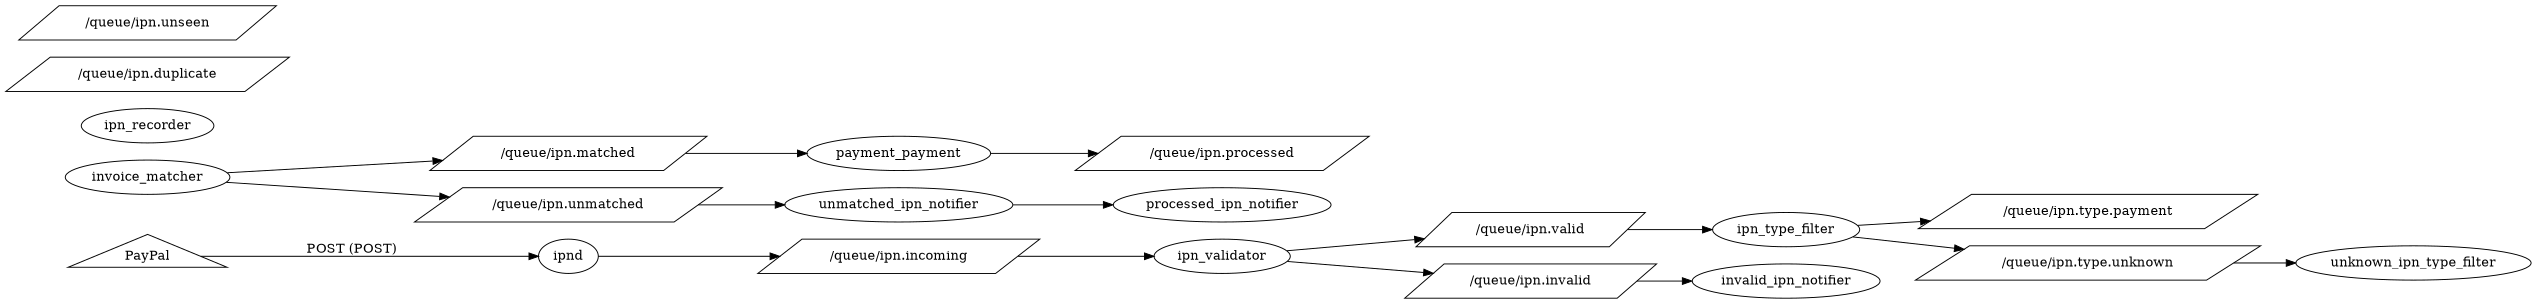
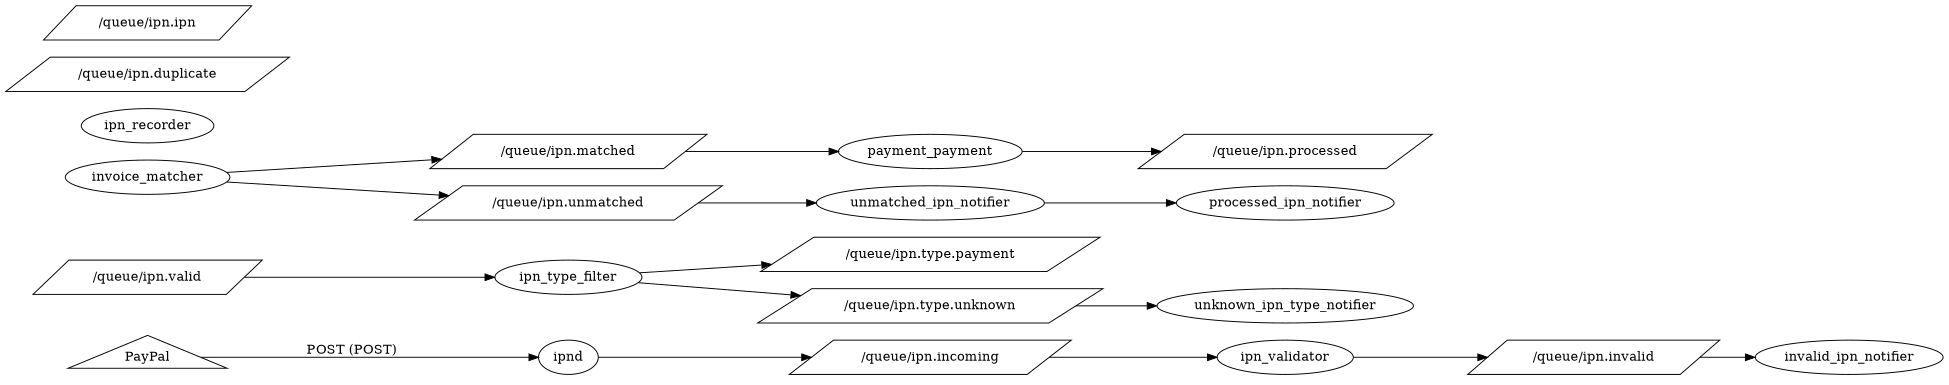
(148, 23) -> (148, 23)
(1351, 245) -> none
(2413, 263) -> (1285, 306)
